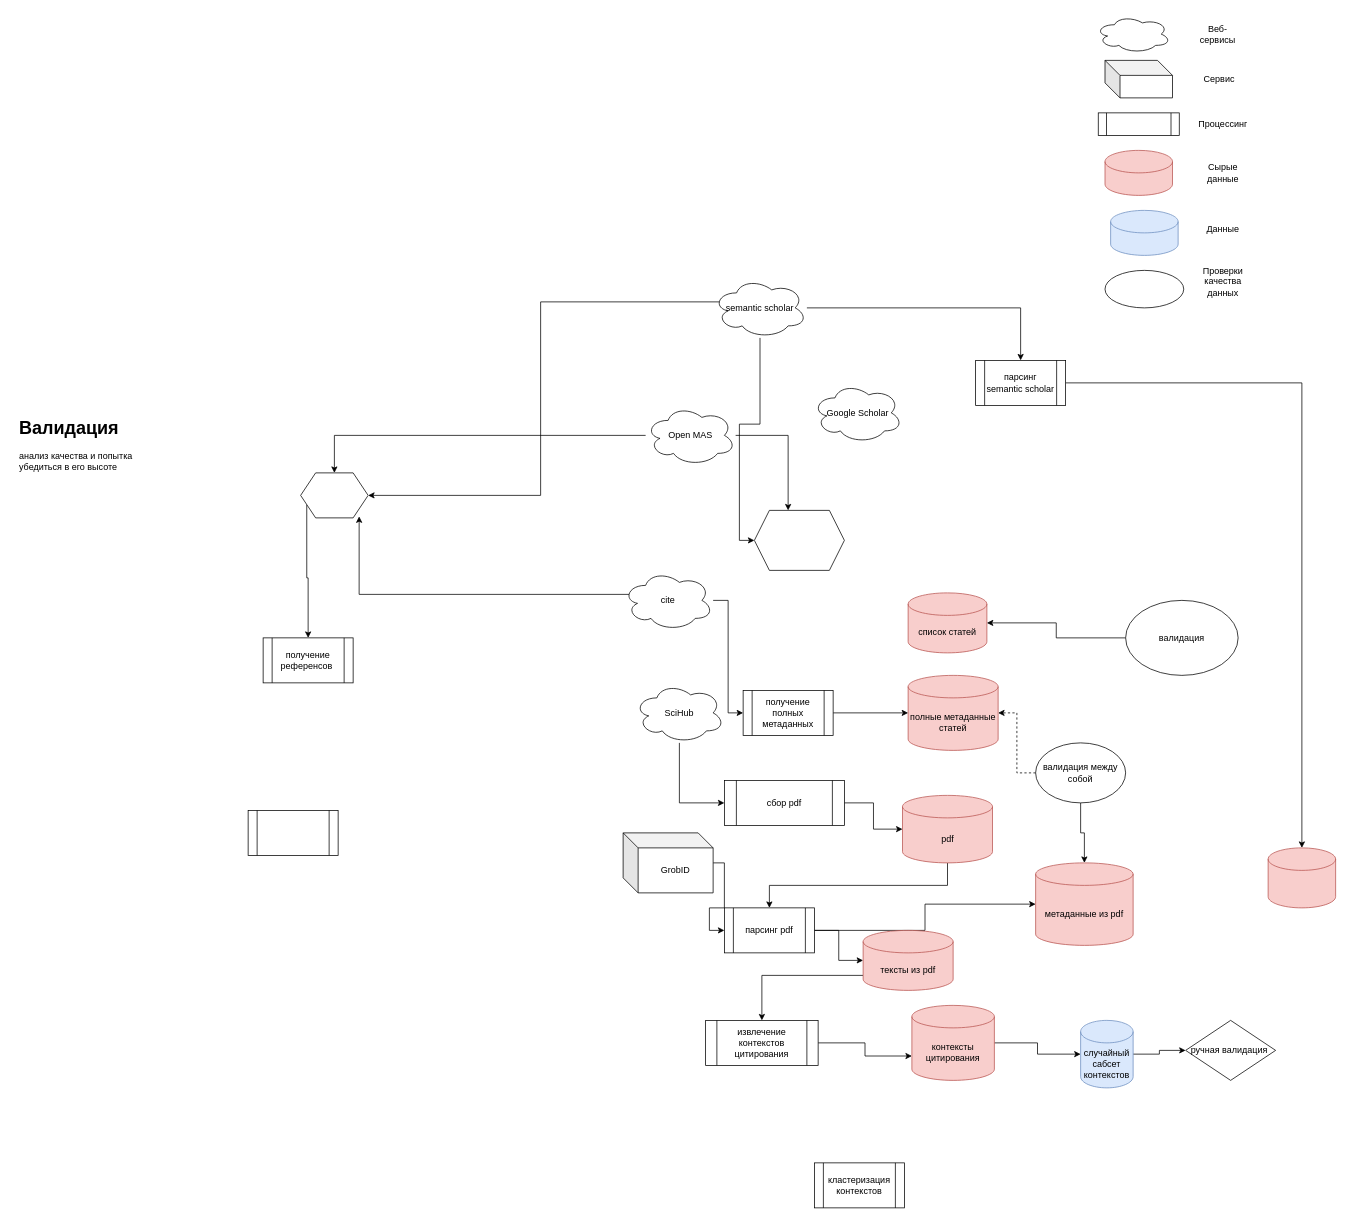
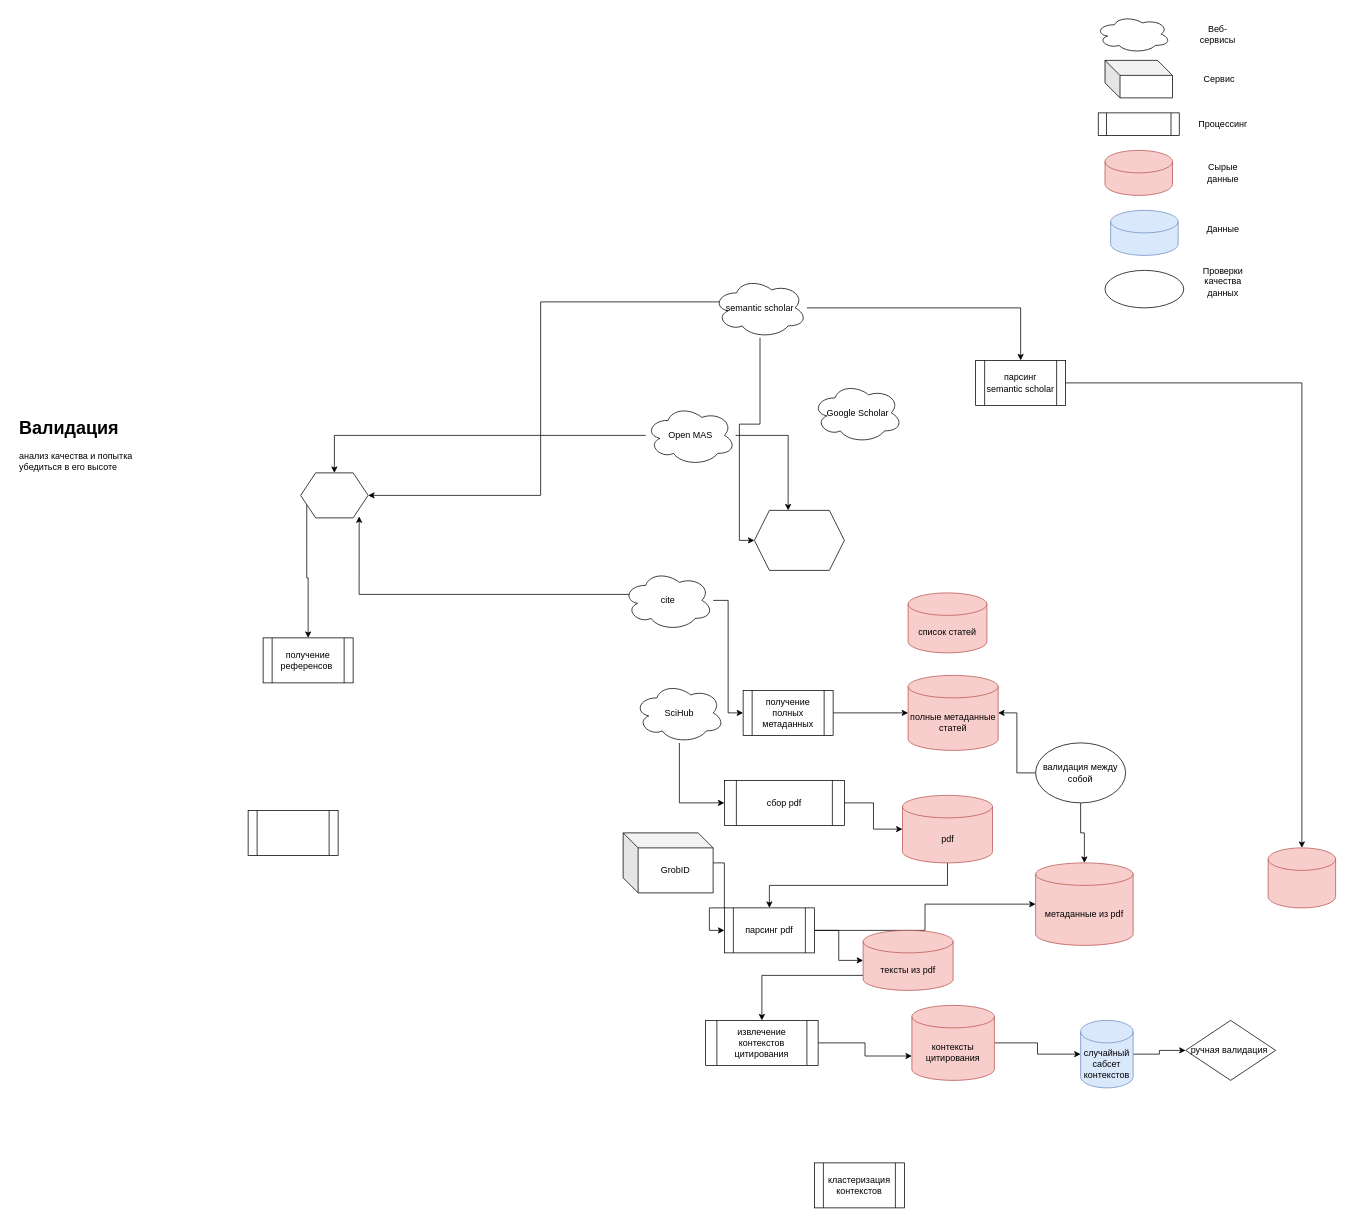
(1056, 631) -> none
(1182, 638) -> none
(1017, 746) -> (1017, 746)
